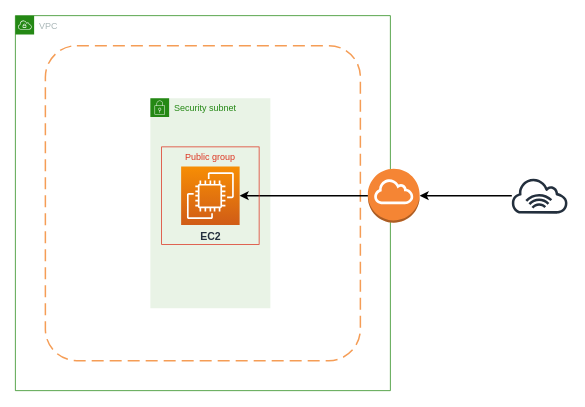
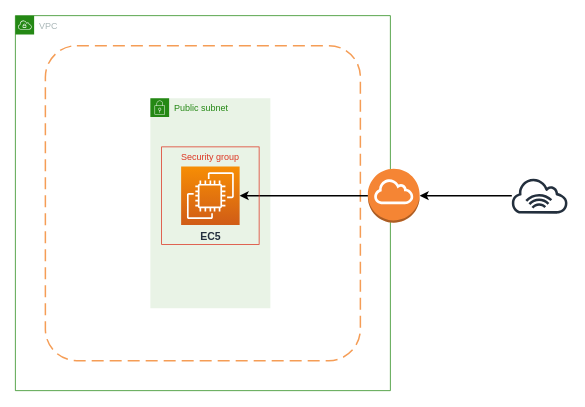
(210, 109) -> (204, 109)
(210, 157) -> (210, 157)
(211, 235) -> (211, 235)
